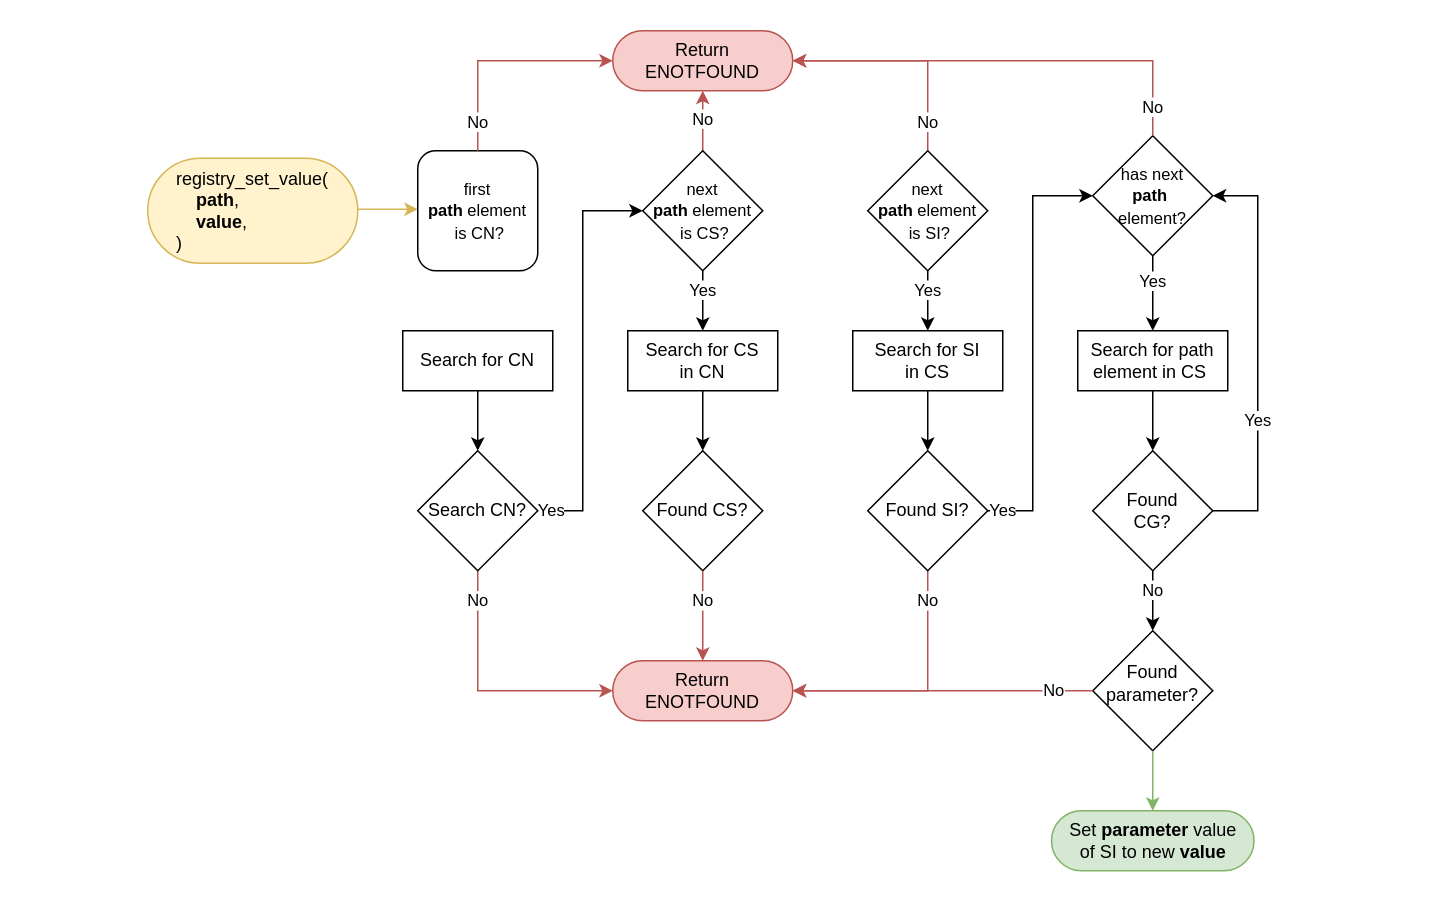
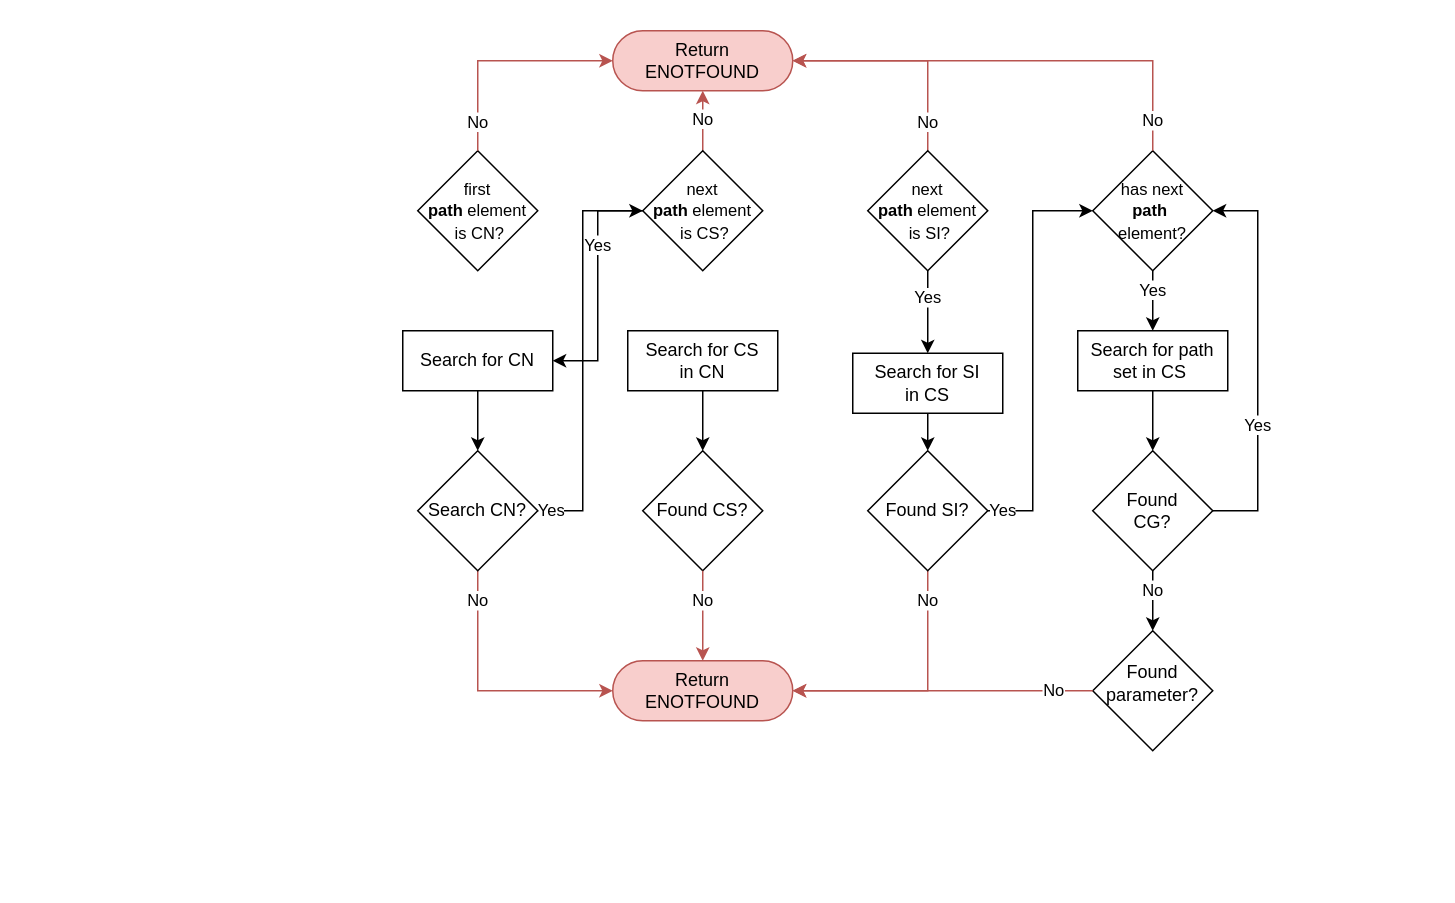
(1153, 196) -> (1153, 211)
(382, 209) -> none
(253, 211) -> none
(478, 211) -> (478, 211)
(703, 296) -> (598, 304)
(928, 361) -> (928, 383)
(1153, 361) -> (1153, 361)
(1153, 776) -> none
(1153, 841) -> none
